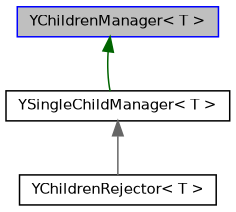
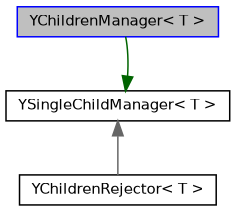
(108, 71) -> (128, 56)
